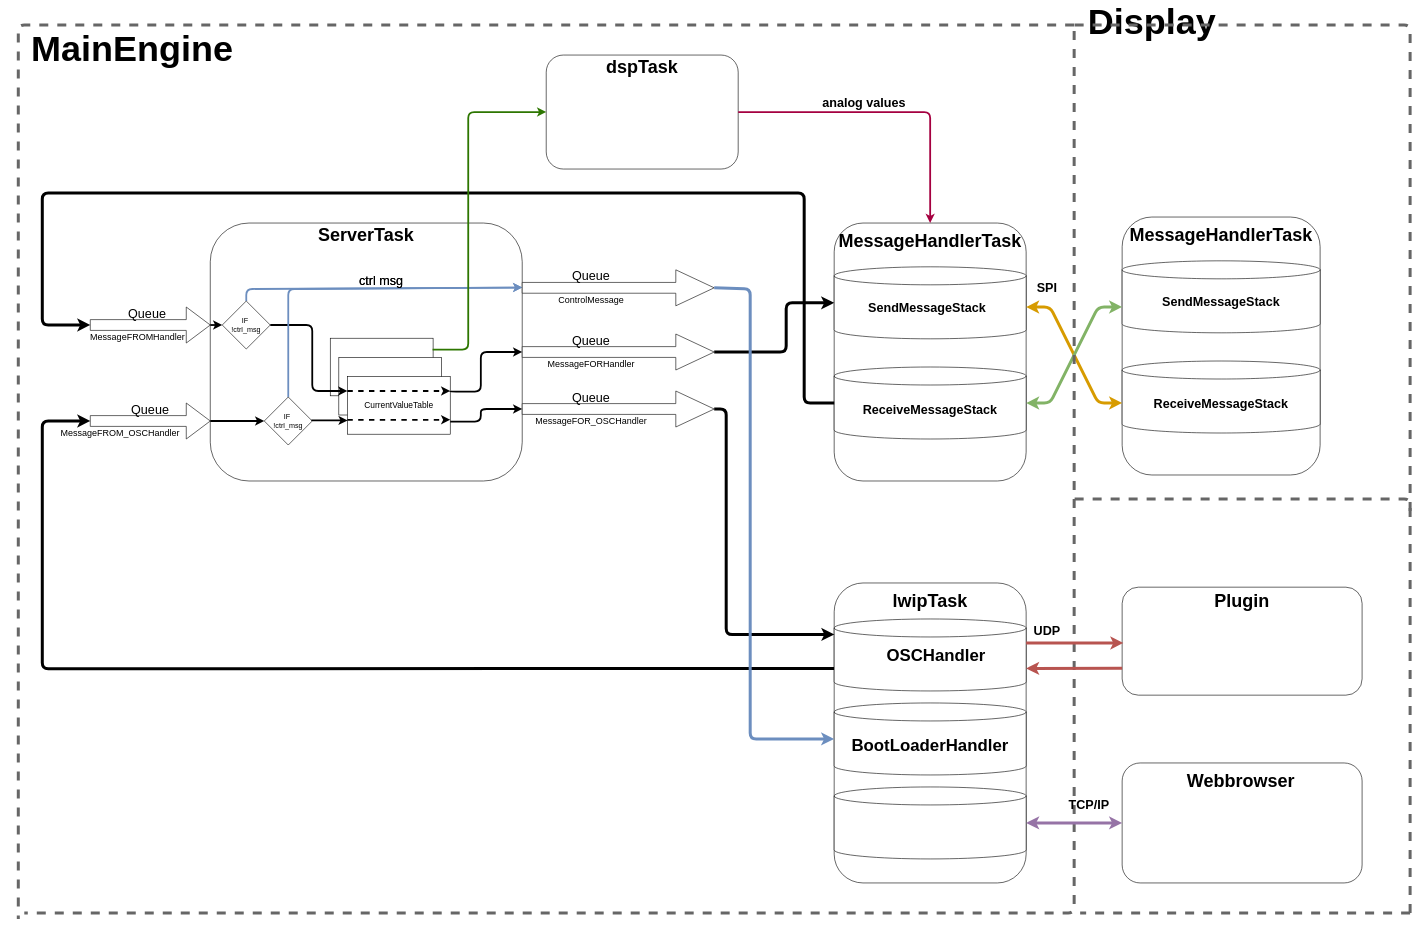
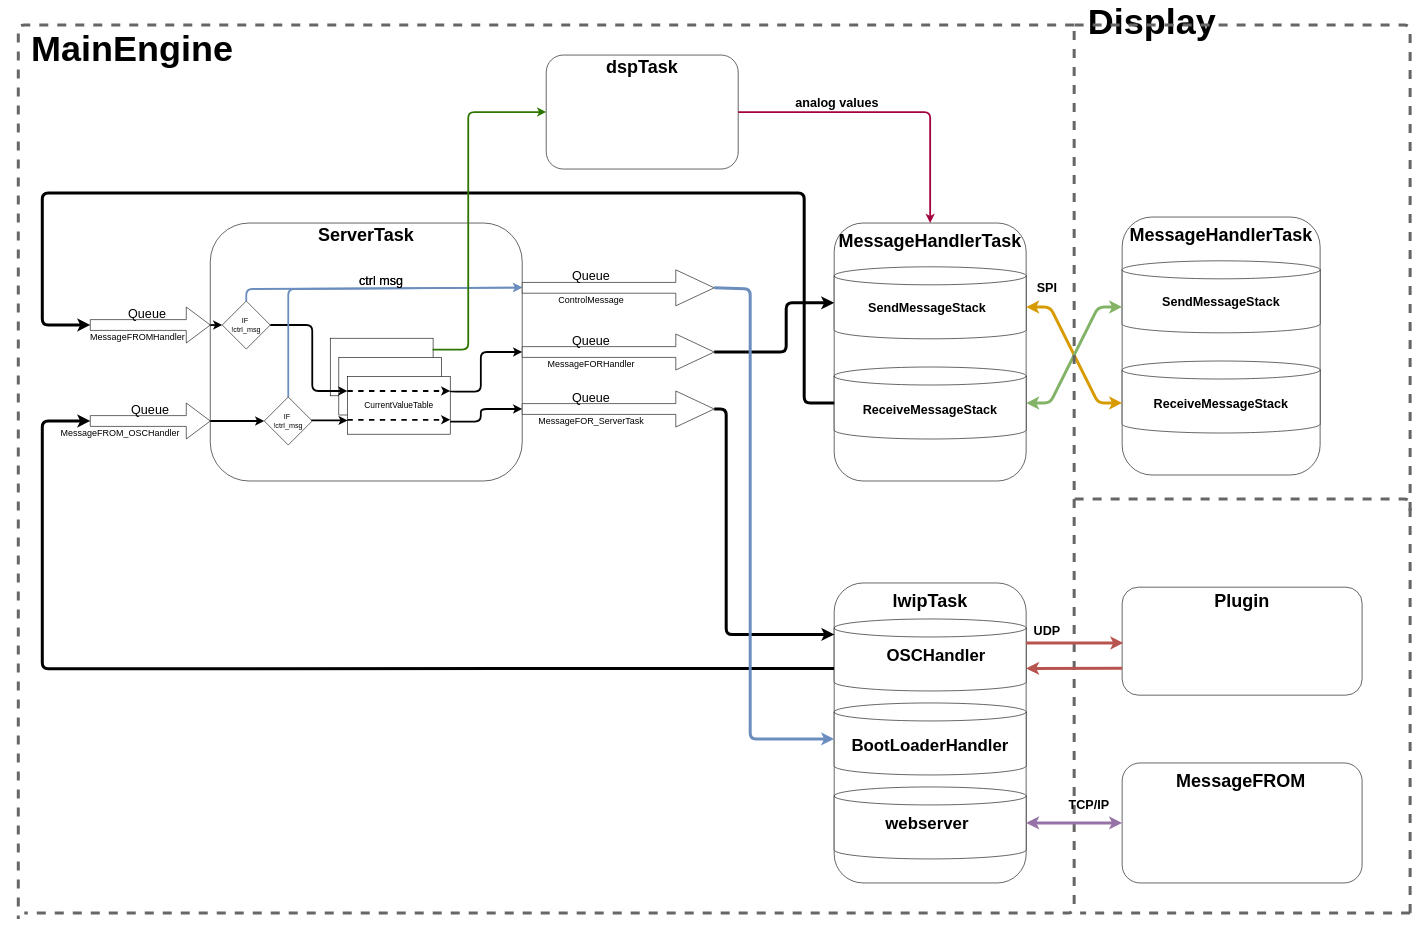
(864, 102) -> (837, 102)
(591, 421) -> (591, 421)
(1241, 781) -> (1241, 781)
none -> (927, 823)
